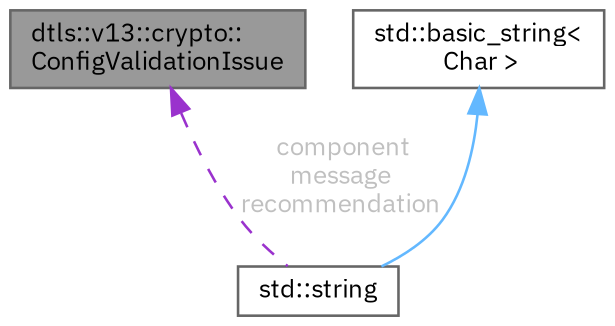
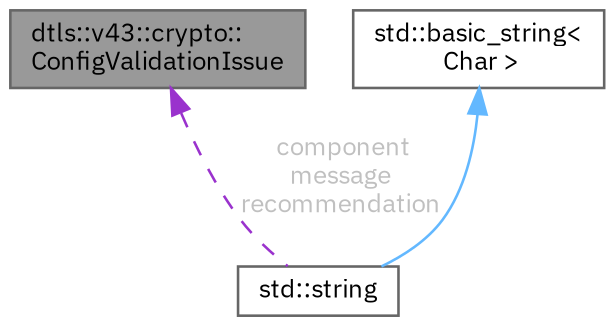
(158, 49) -> (158, 49)
